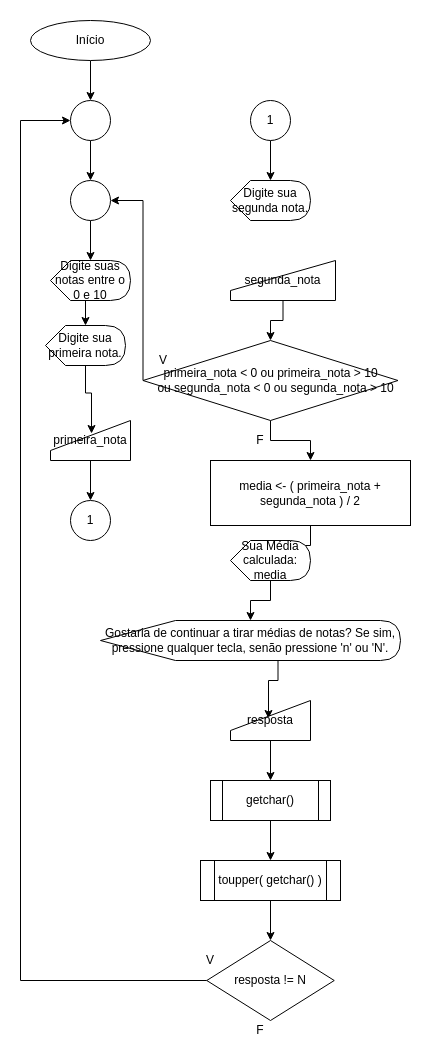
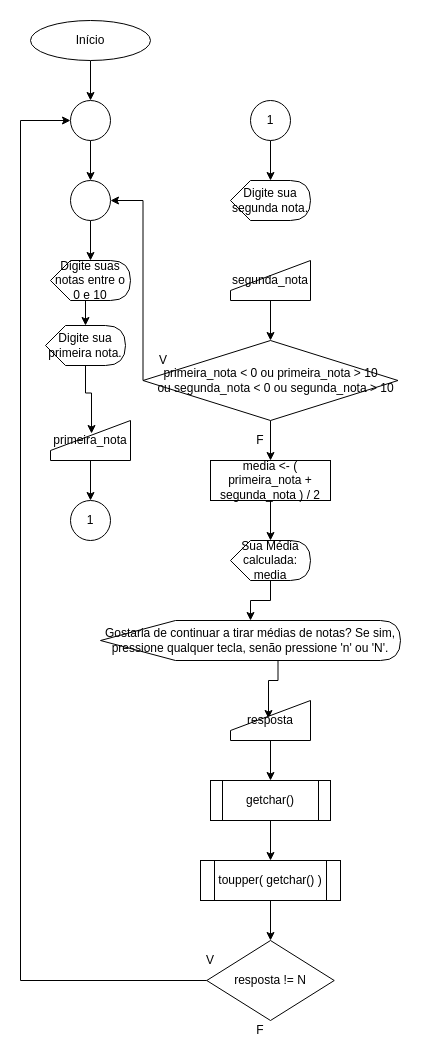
(283, 281) -> (271, 281)
(311, 493) -> (271, 481)
